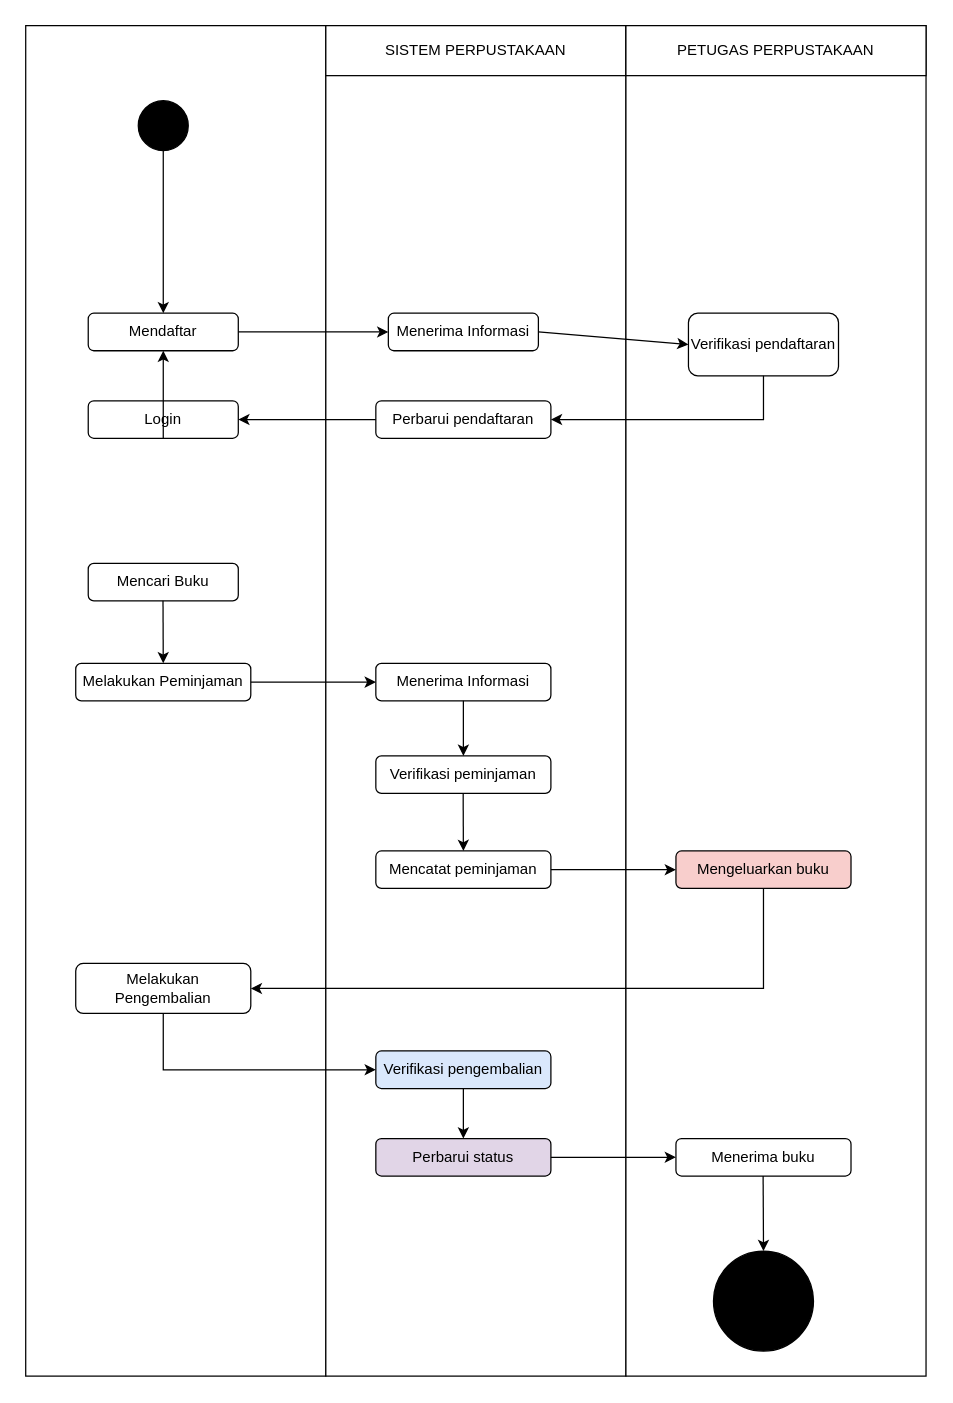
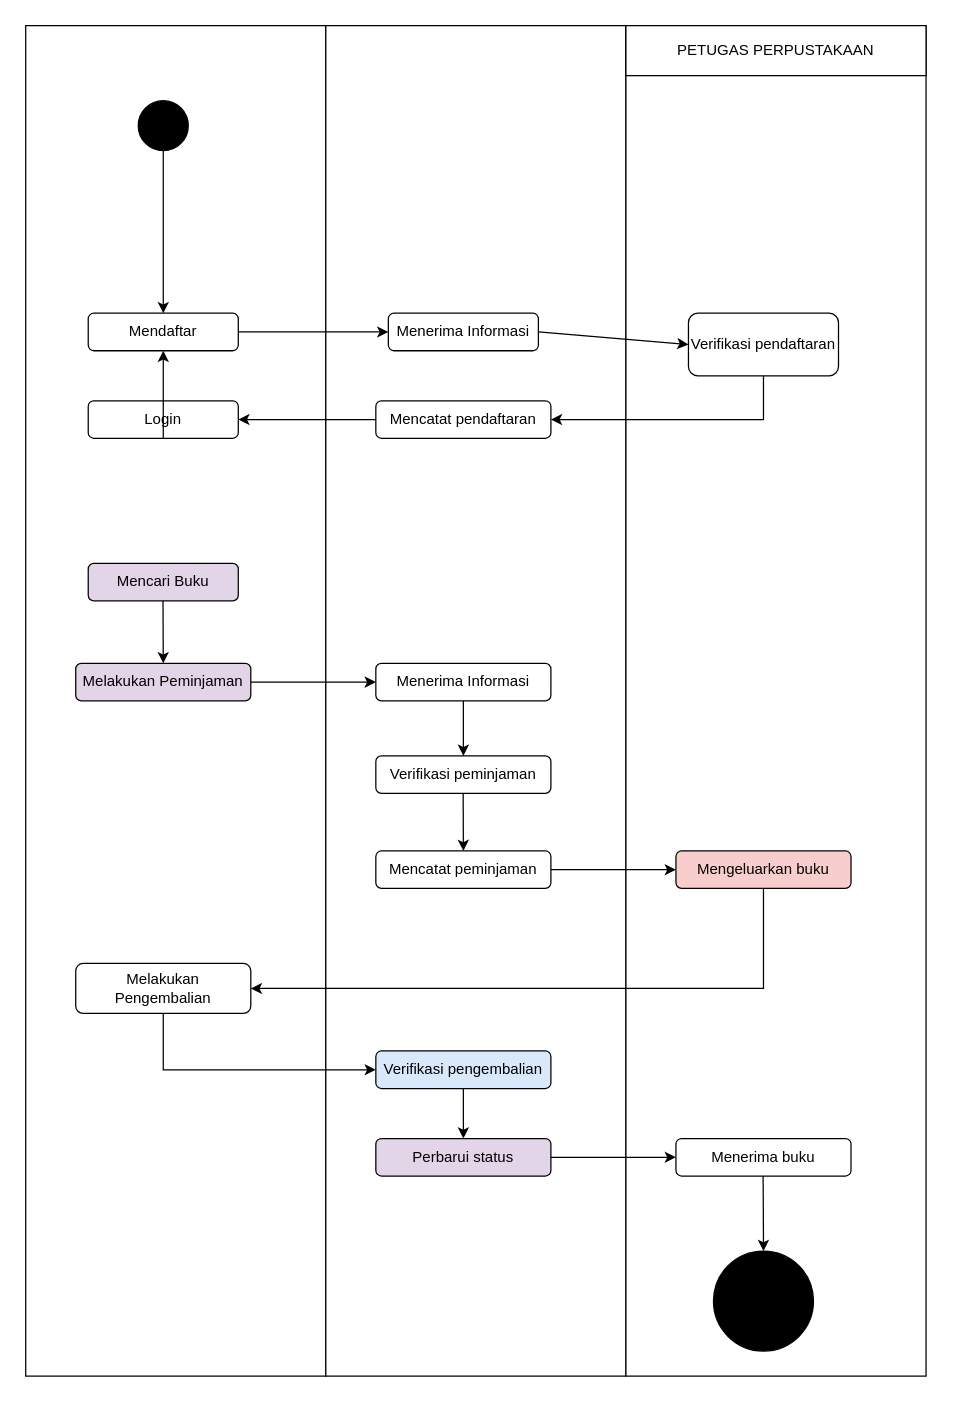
(476, 51) -> none
(463, 419) -> (463, 419)
(163, 582) -> (163, 582)
(163, 682) -> (163, 682)
